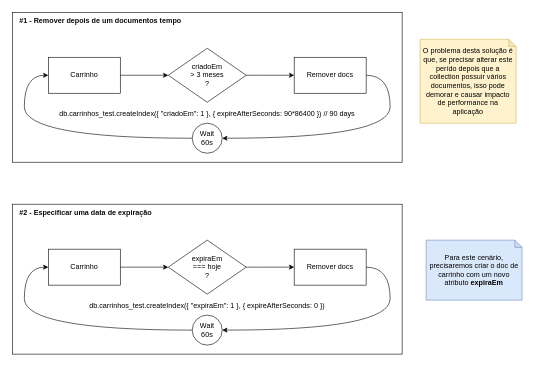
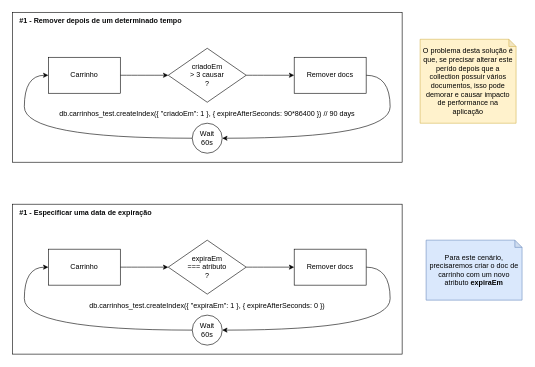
(97, 21) -> (98, 21)
(207, 75) -> (207, 75)
(88, 213) -> (88, 213)
(207, 267) -> (207, 267)
